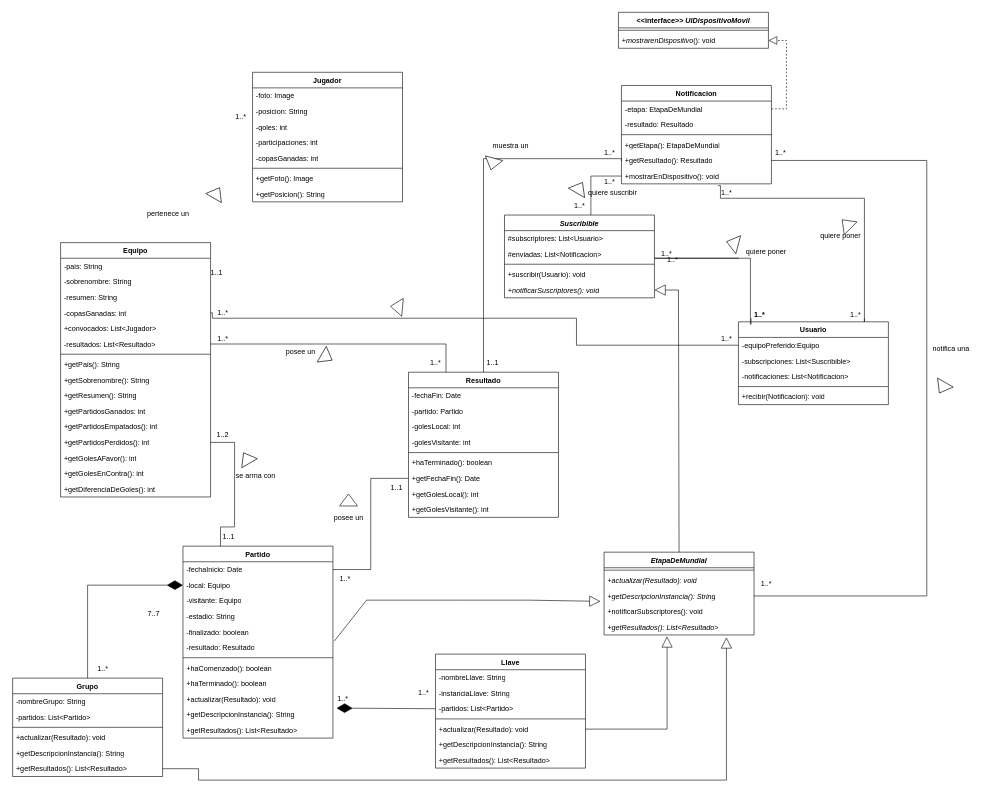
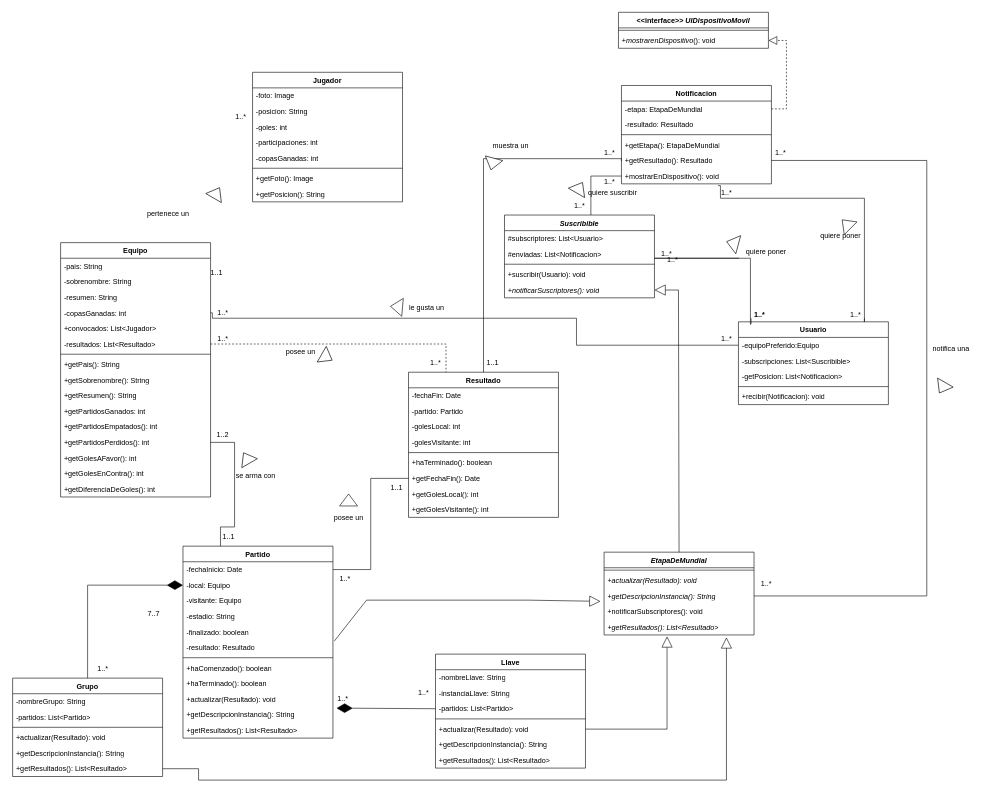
none -> (426, 308)
(343, 344) -> (343, 344)
(804, 377) -> (799, 377)
